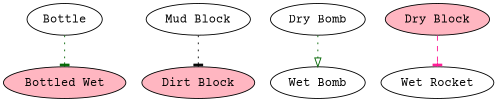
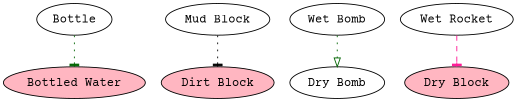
(318, 47) -> (337, 47)
(437, 49) -> (457, 49)
(65, 83) -> (74, 83)
